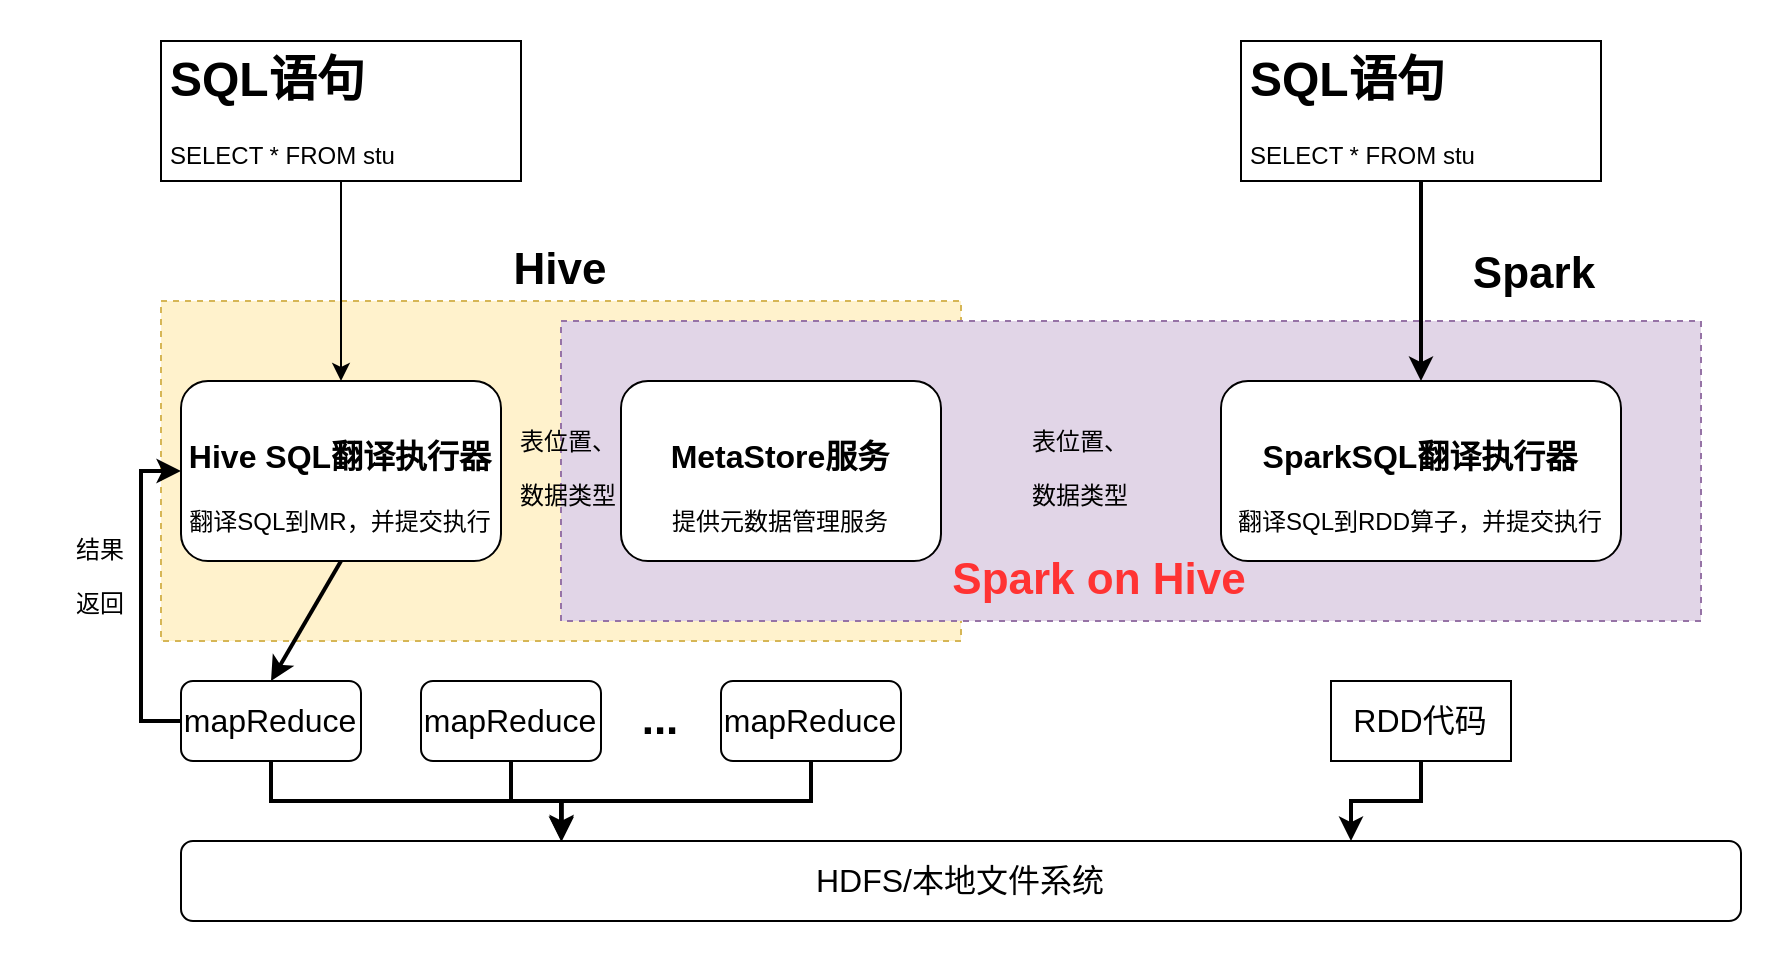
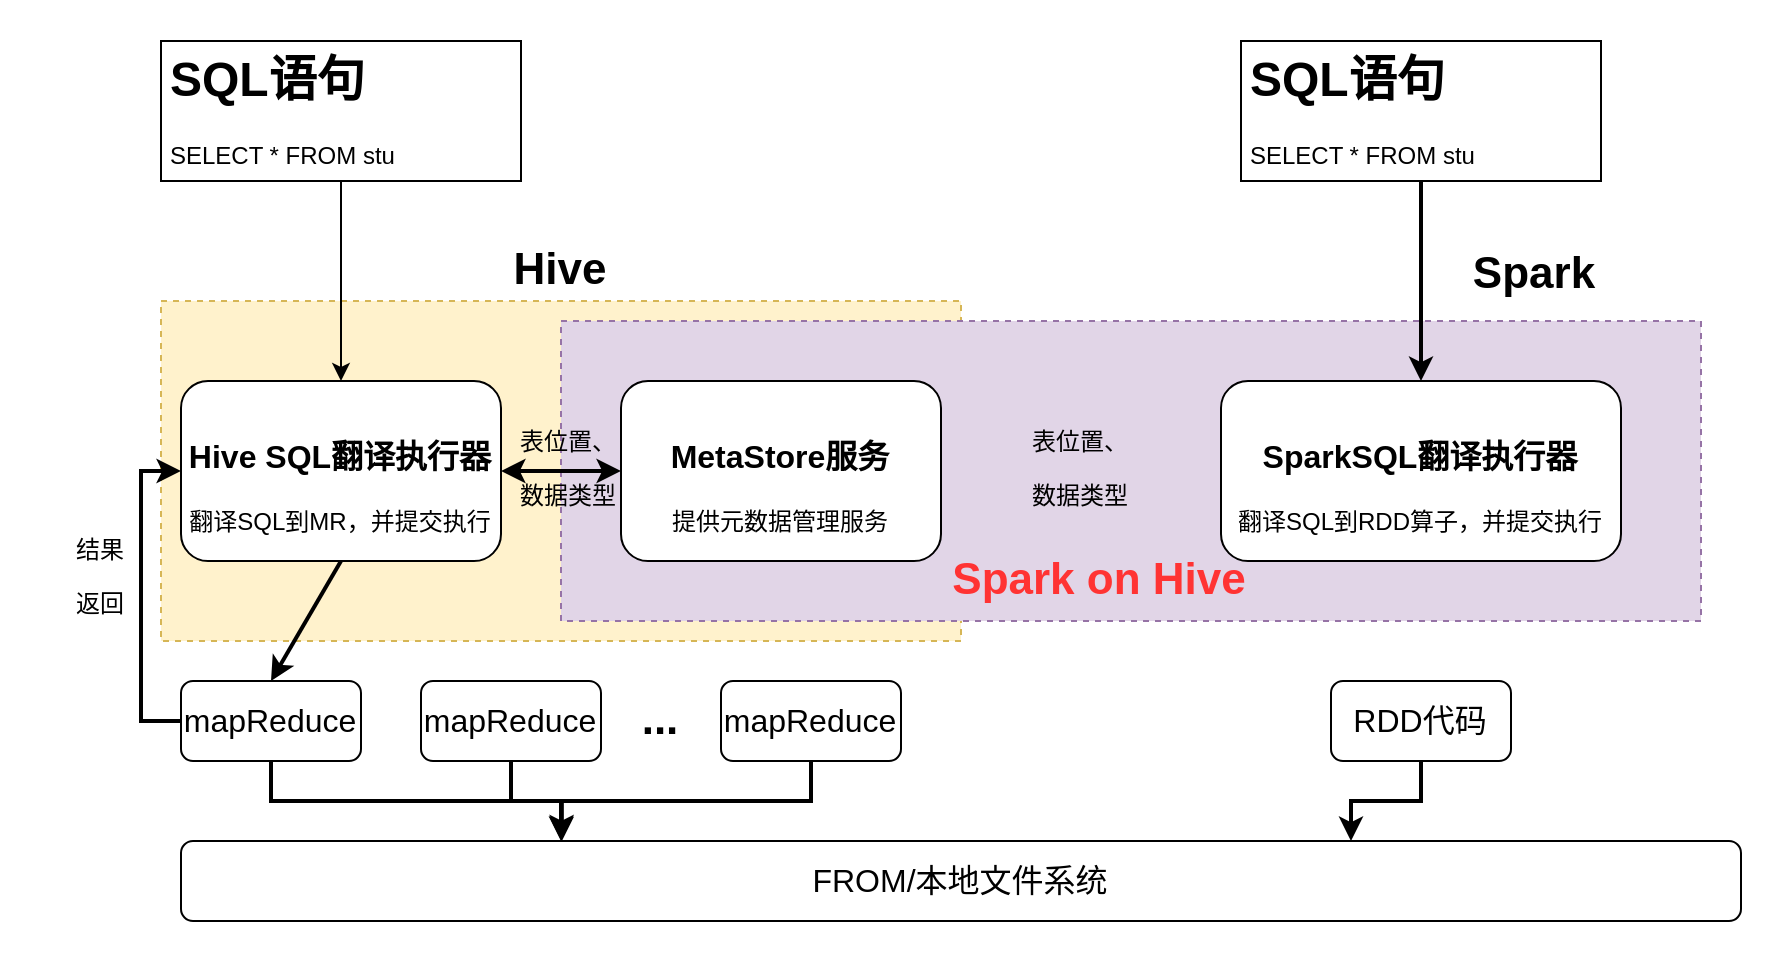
none -> (560, 471)
(1421, 721) -> (1421, 721)
(961, 881) -> (961, 881)
